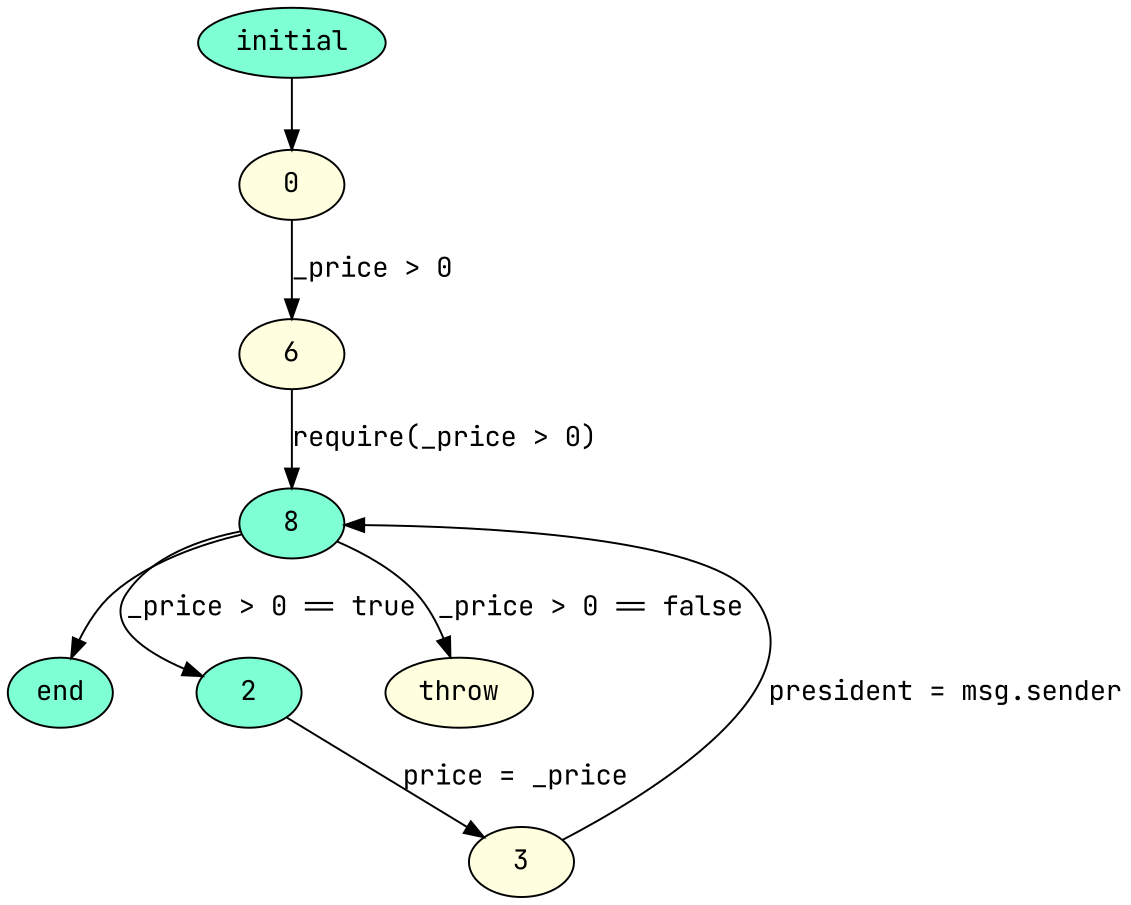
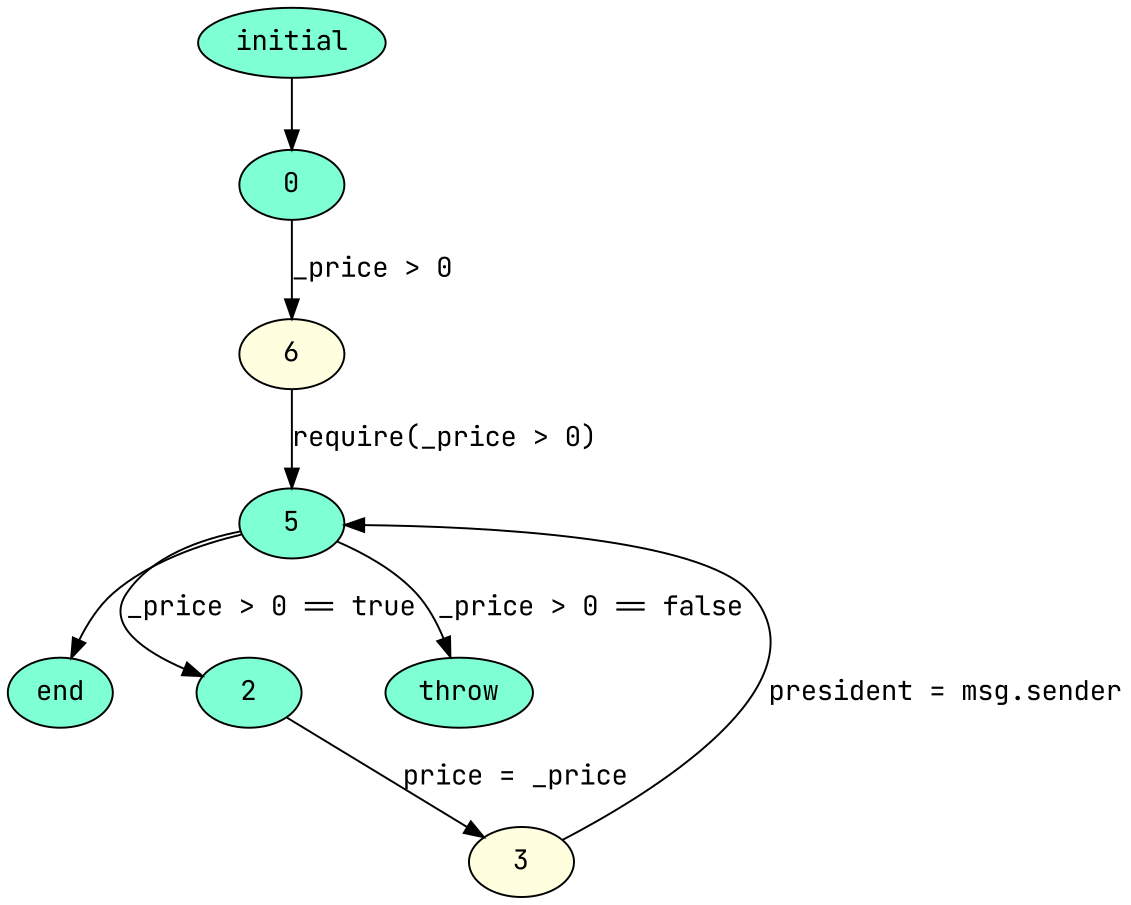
(292, 185) -> (292, 185)
(292, 523) -> (292, 523)
(459, 693) -> (459, 693)
